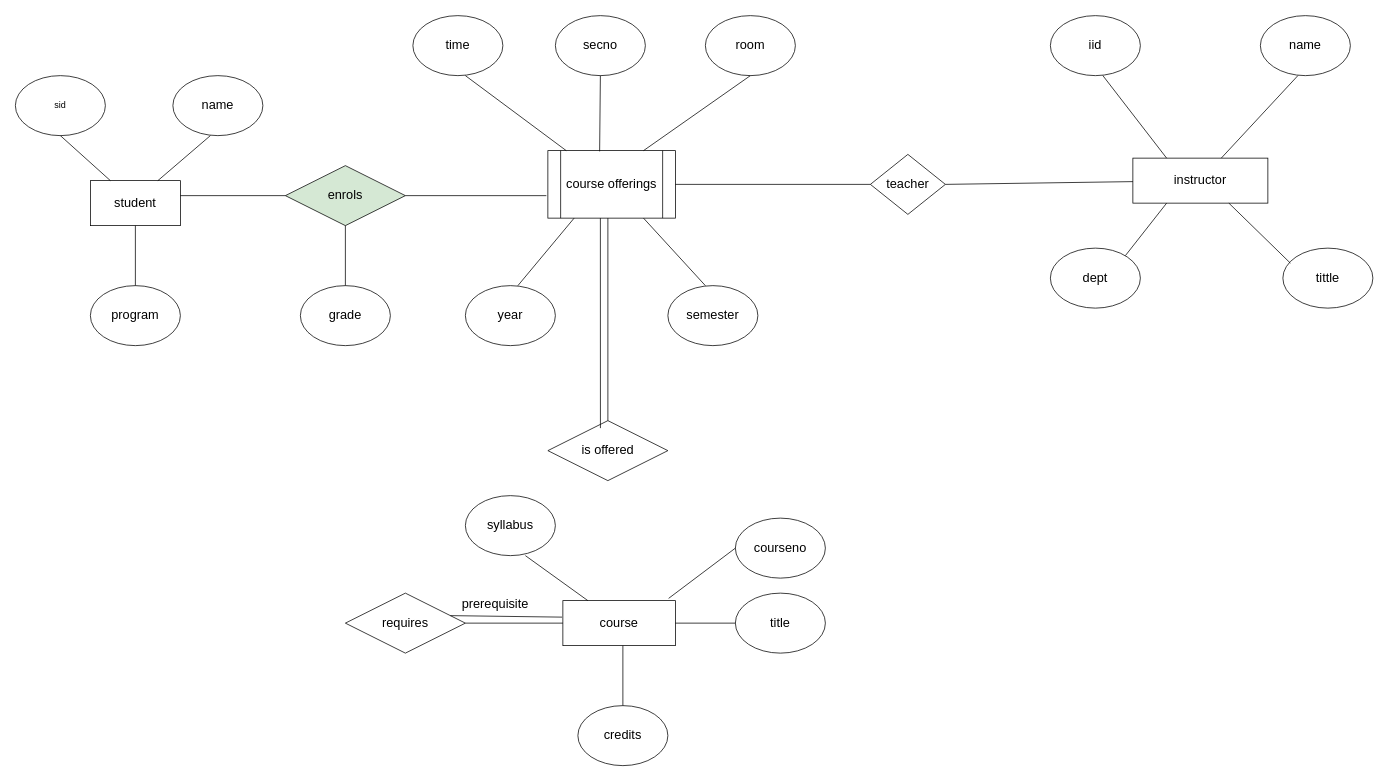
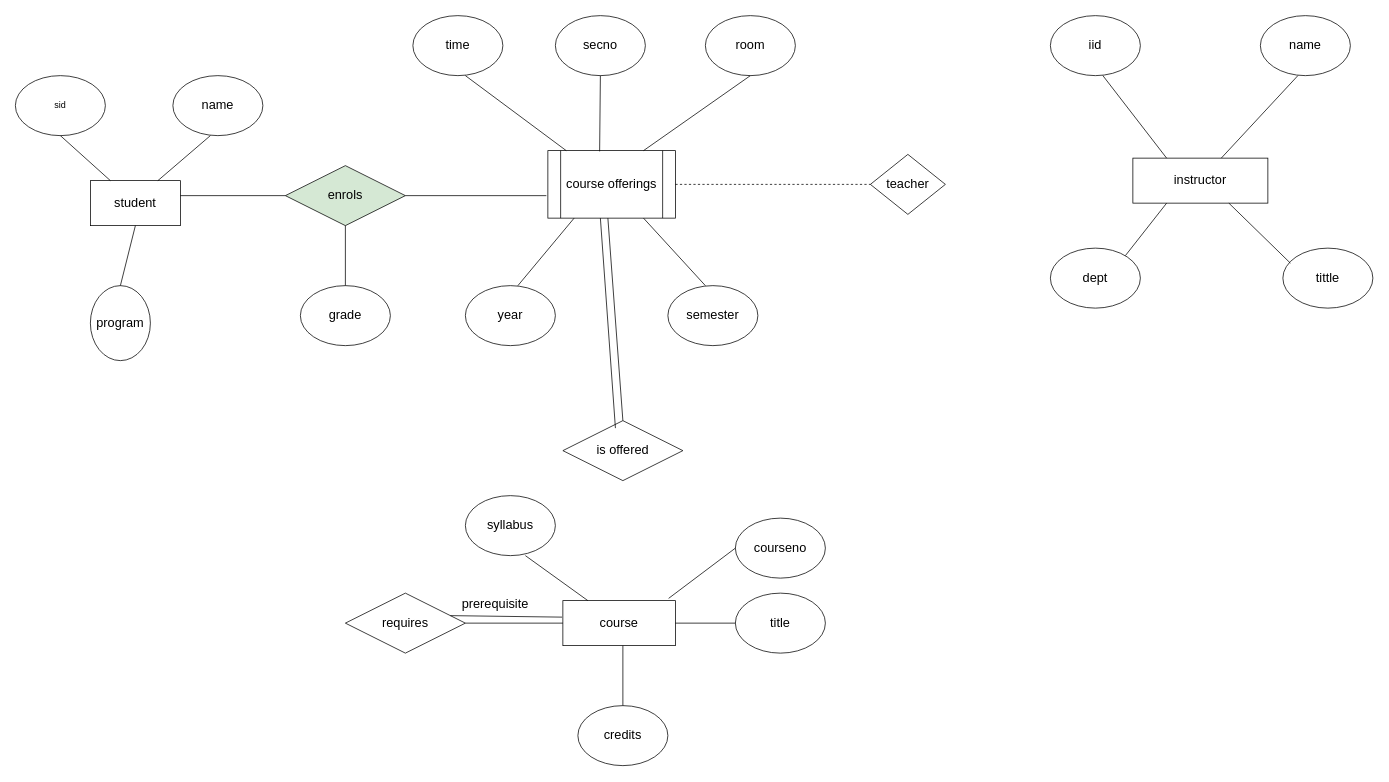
(1040, 183) -> none
(773, 184) -> (773, 184)
(135, 315) -> (120, 323)
(608, 450) -> (623, 450)
